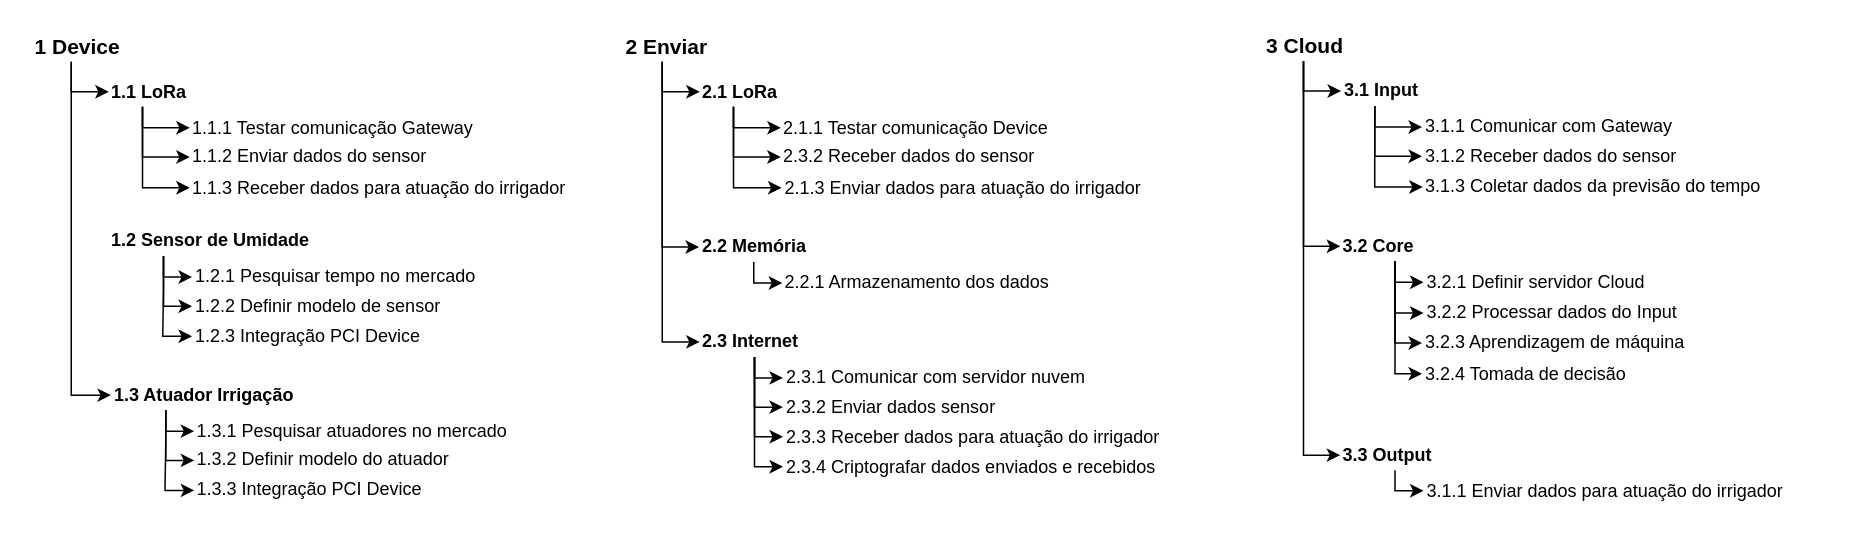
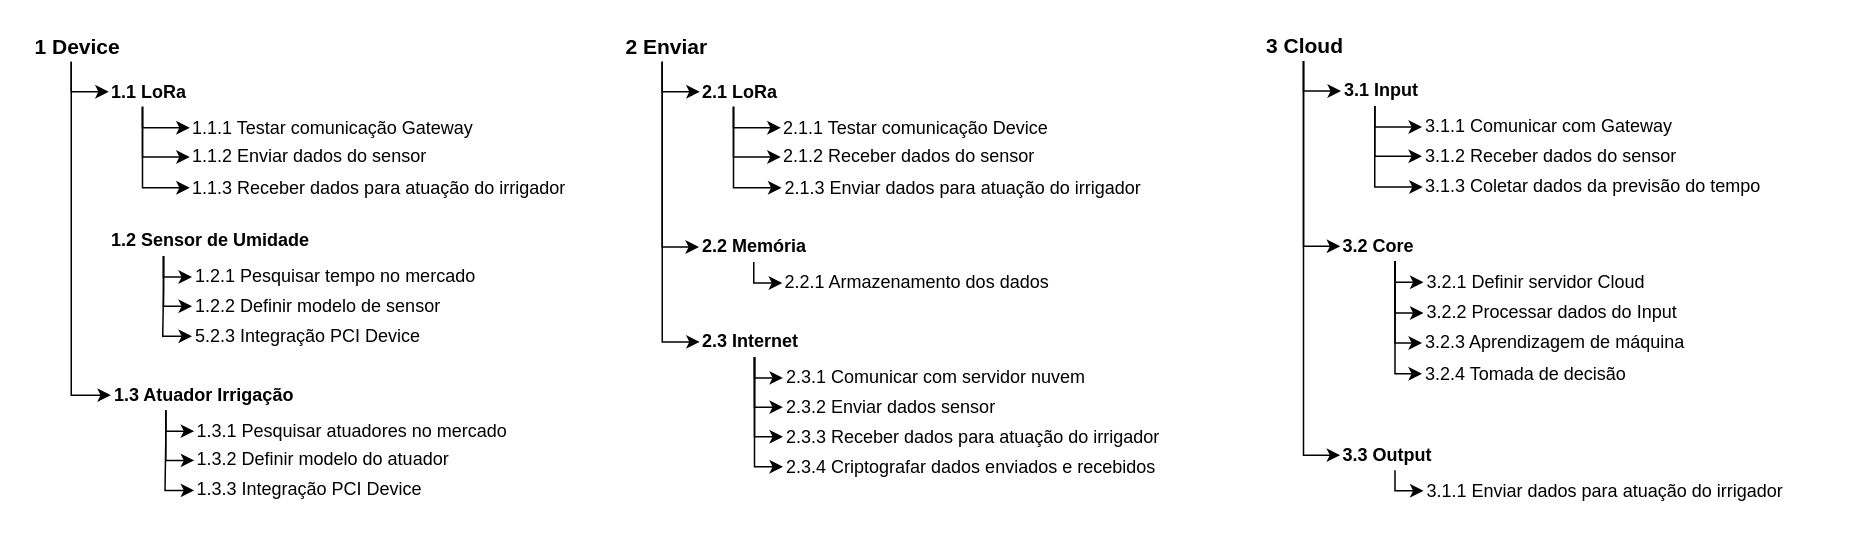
(916, 157) -> (916, 157)
(318, 337) -> (318, 337)
